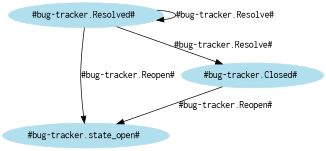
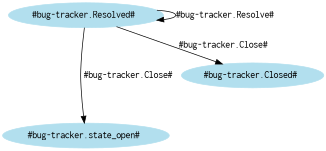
(223, 45) -> (223, 45)
(128, 75) -> (128, 75)
(173, 104) -> none
